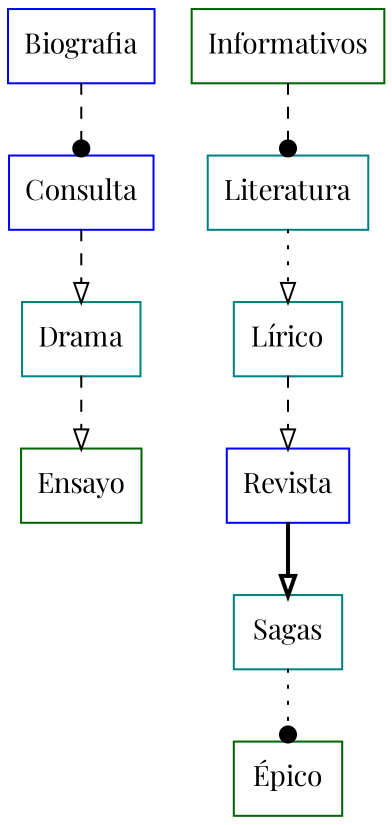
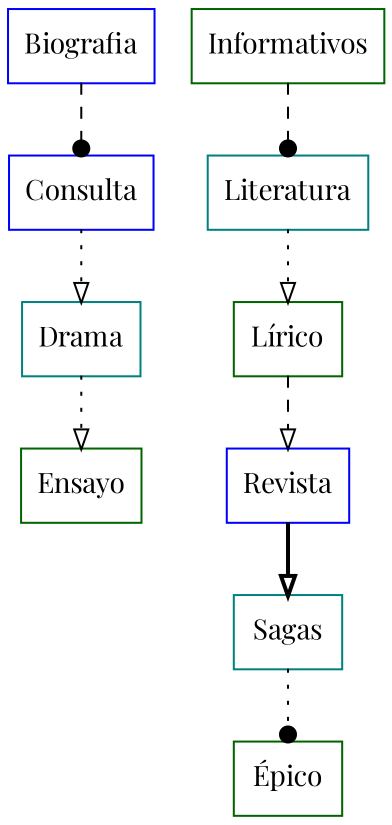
(81, 256) -> (81, 256)
(288, 339) -> (288, 339)
(81, 403) -> (81, 403)
